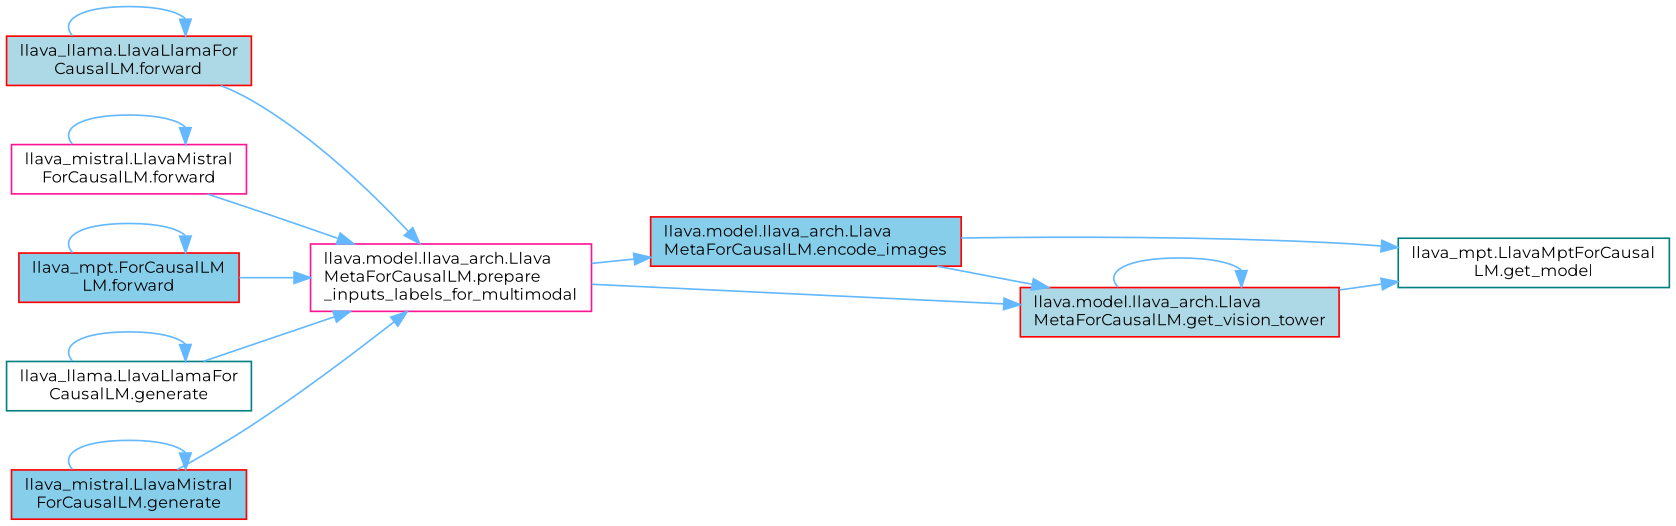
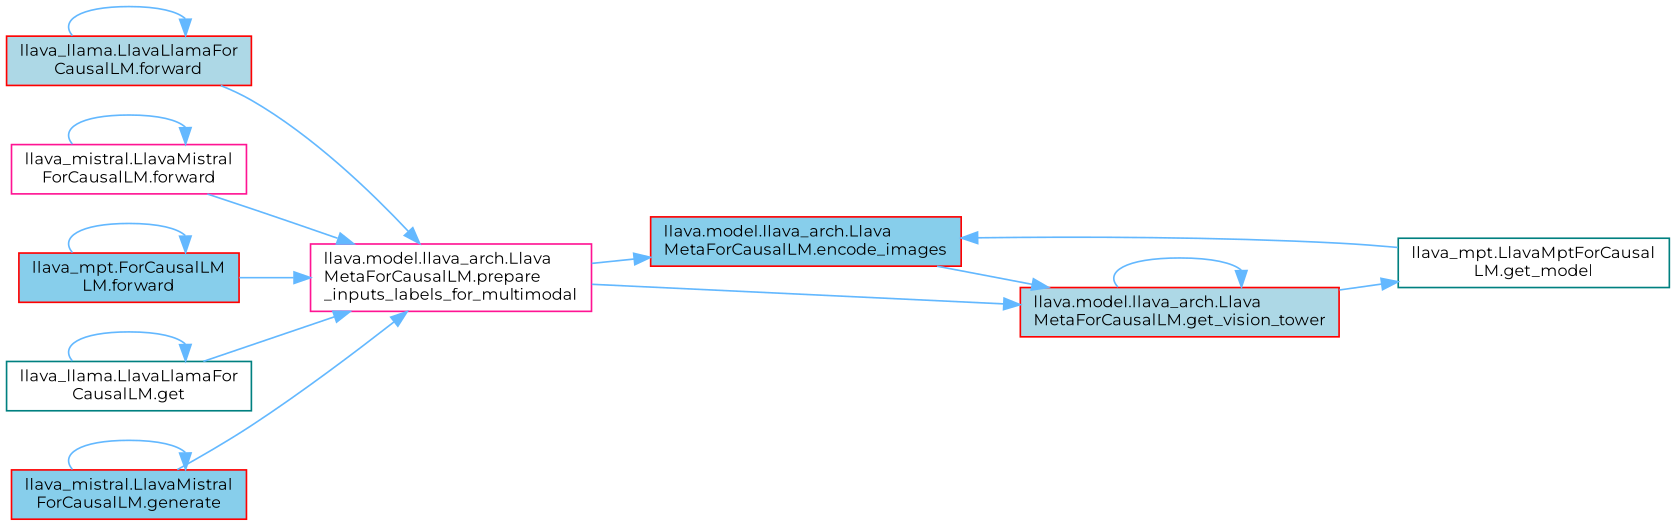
(1171, 238) -> (1188, 238)
(129, 386) -> (129, 386)
